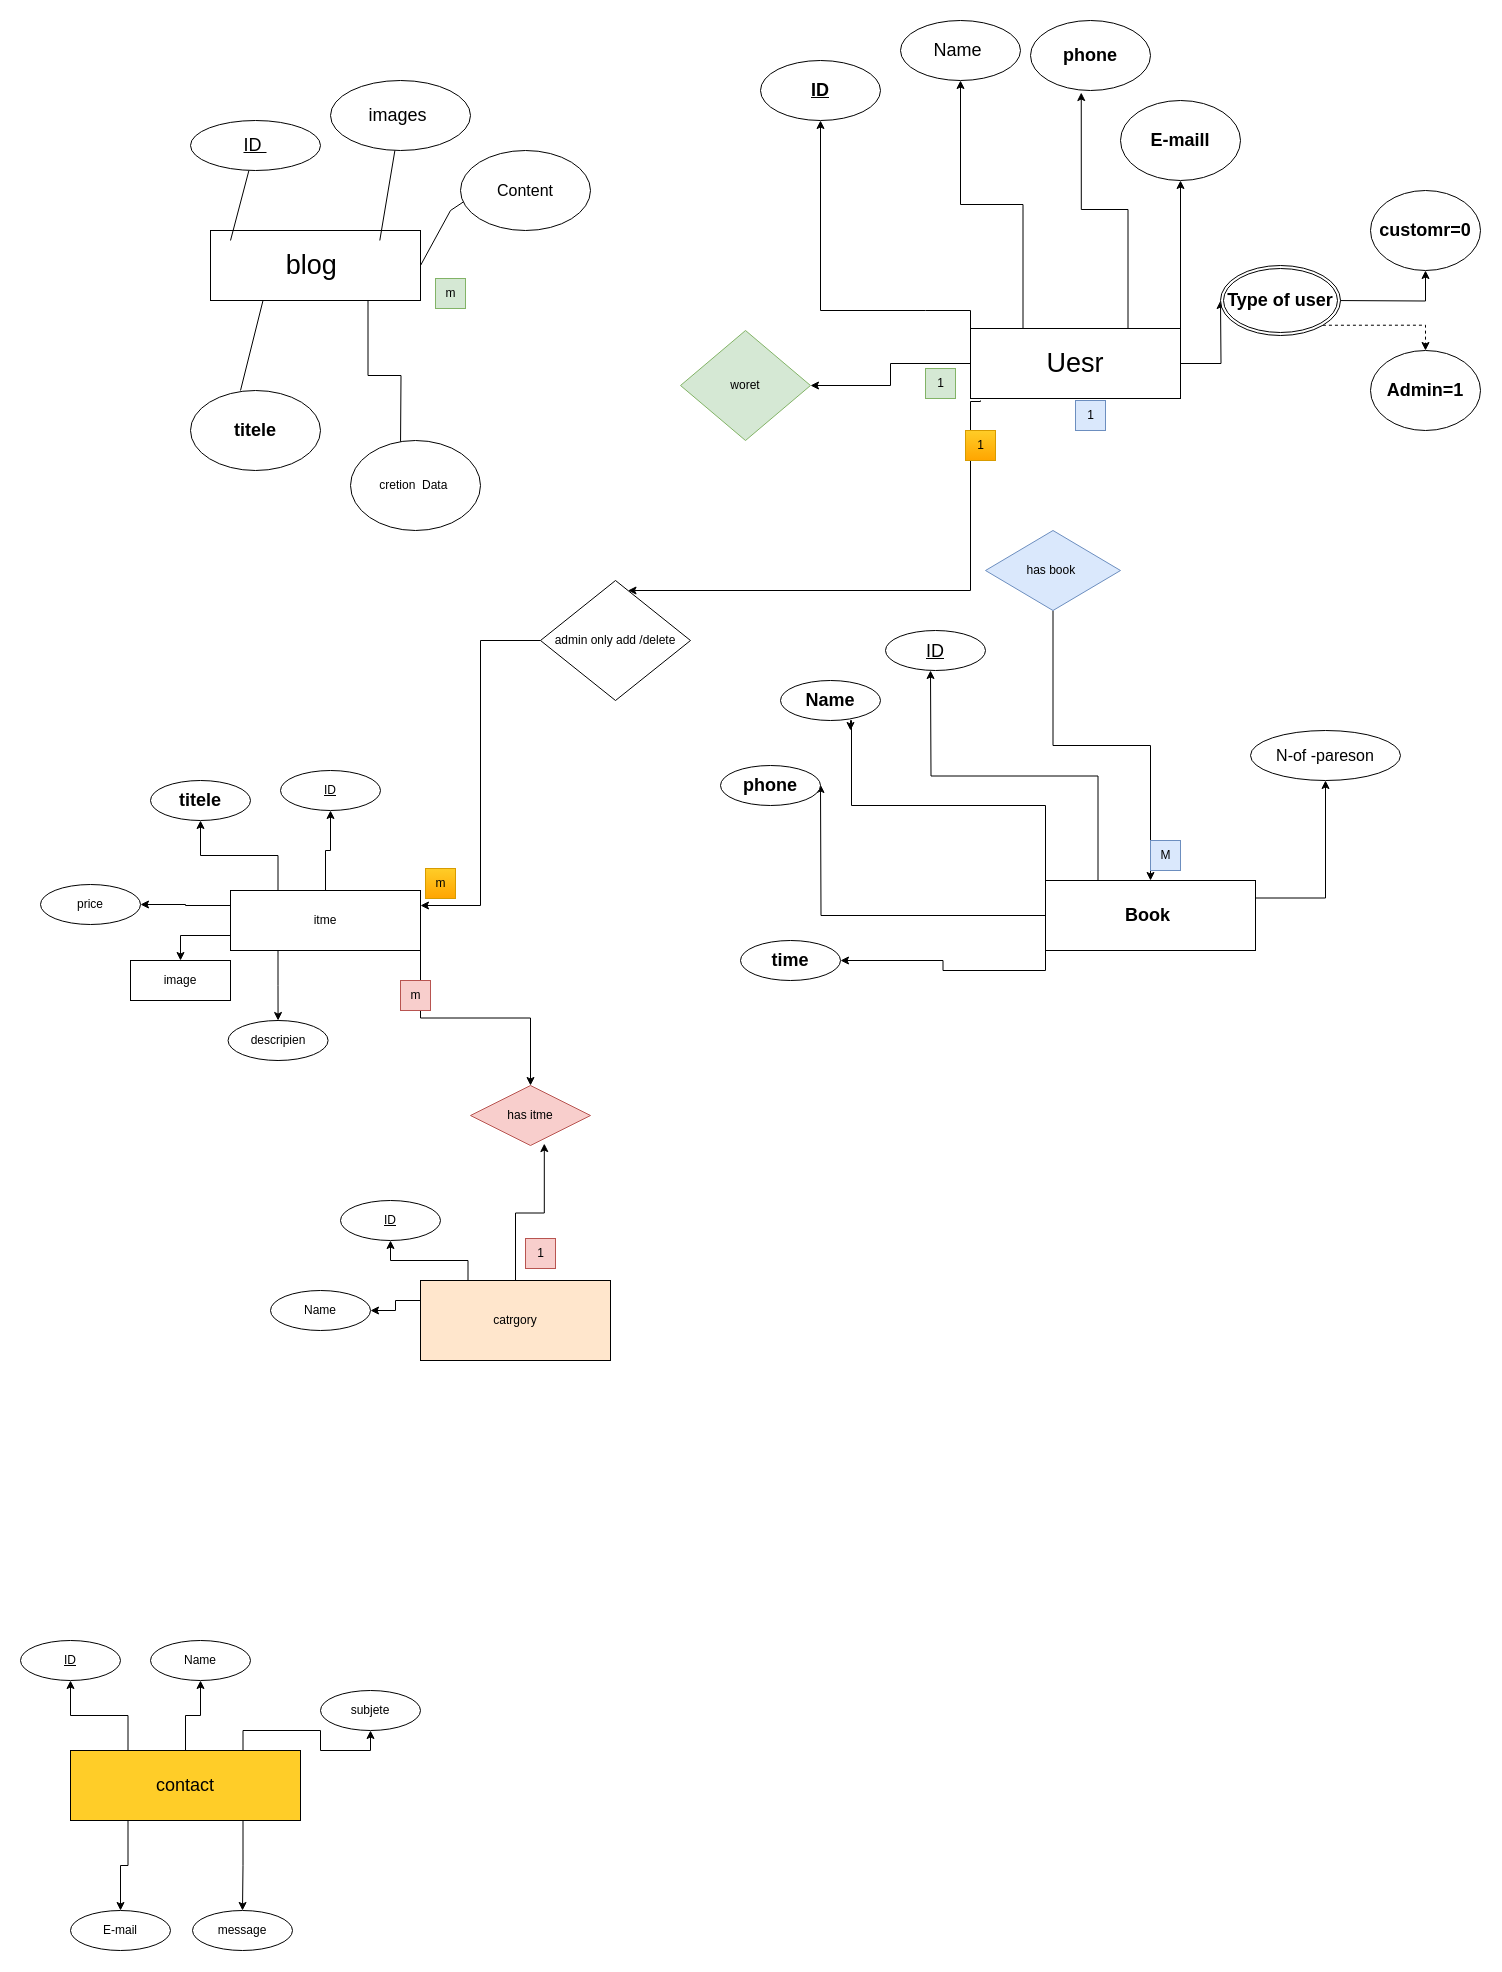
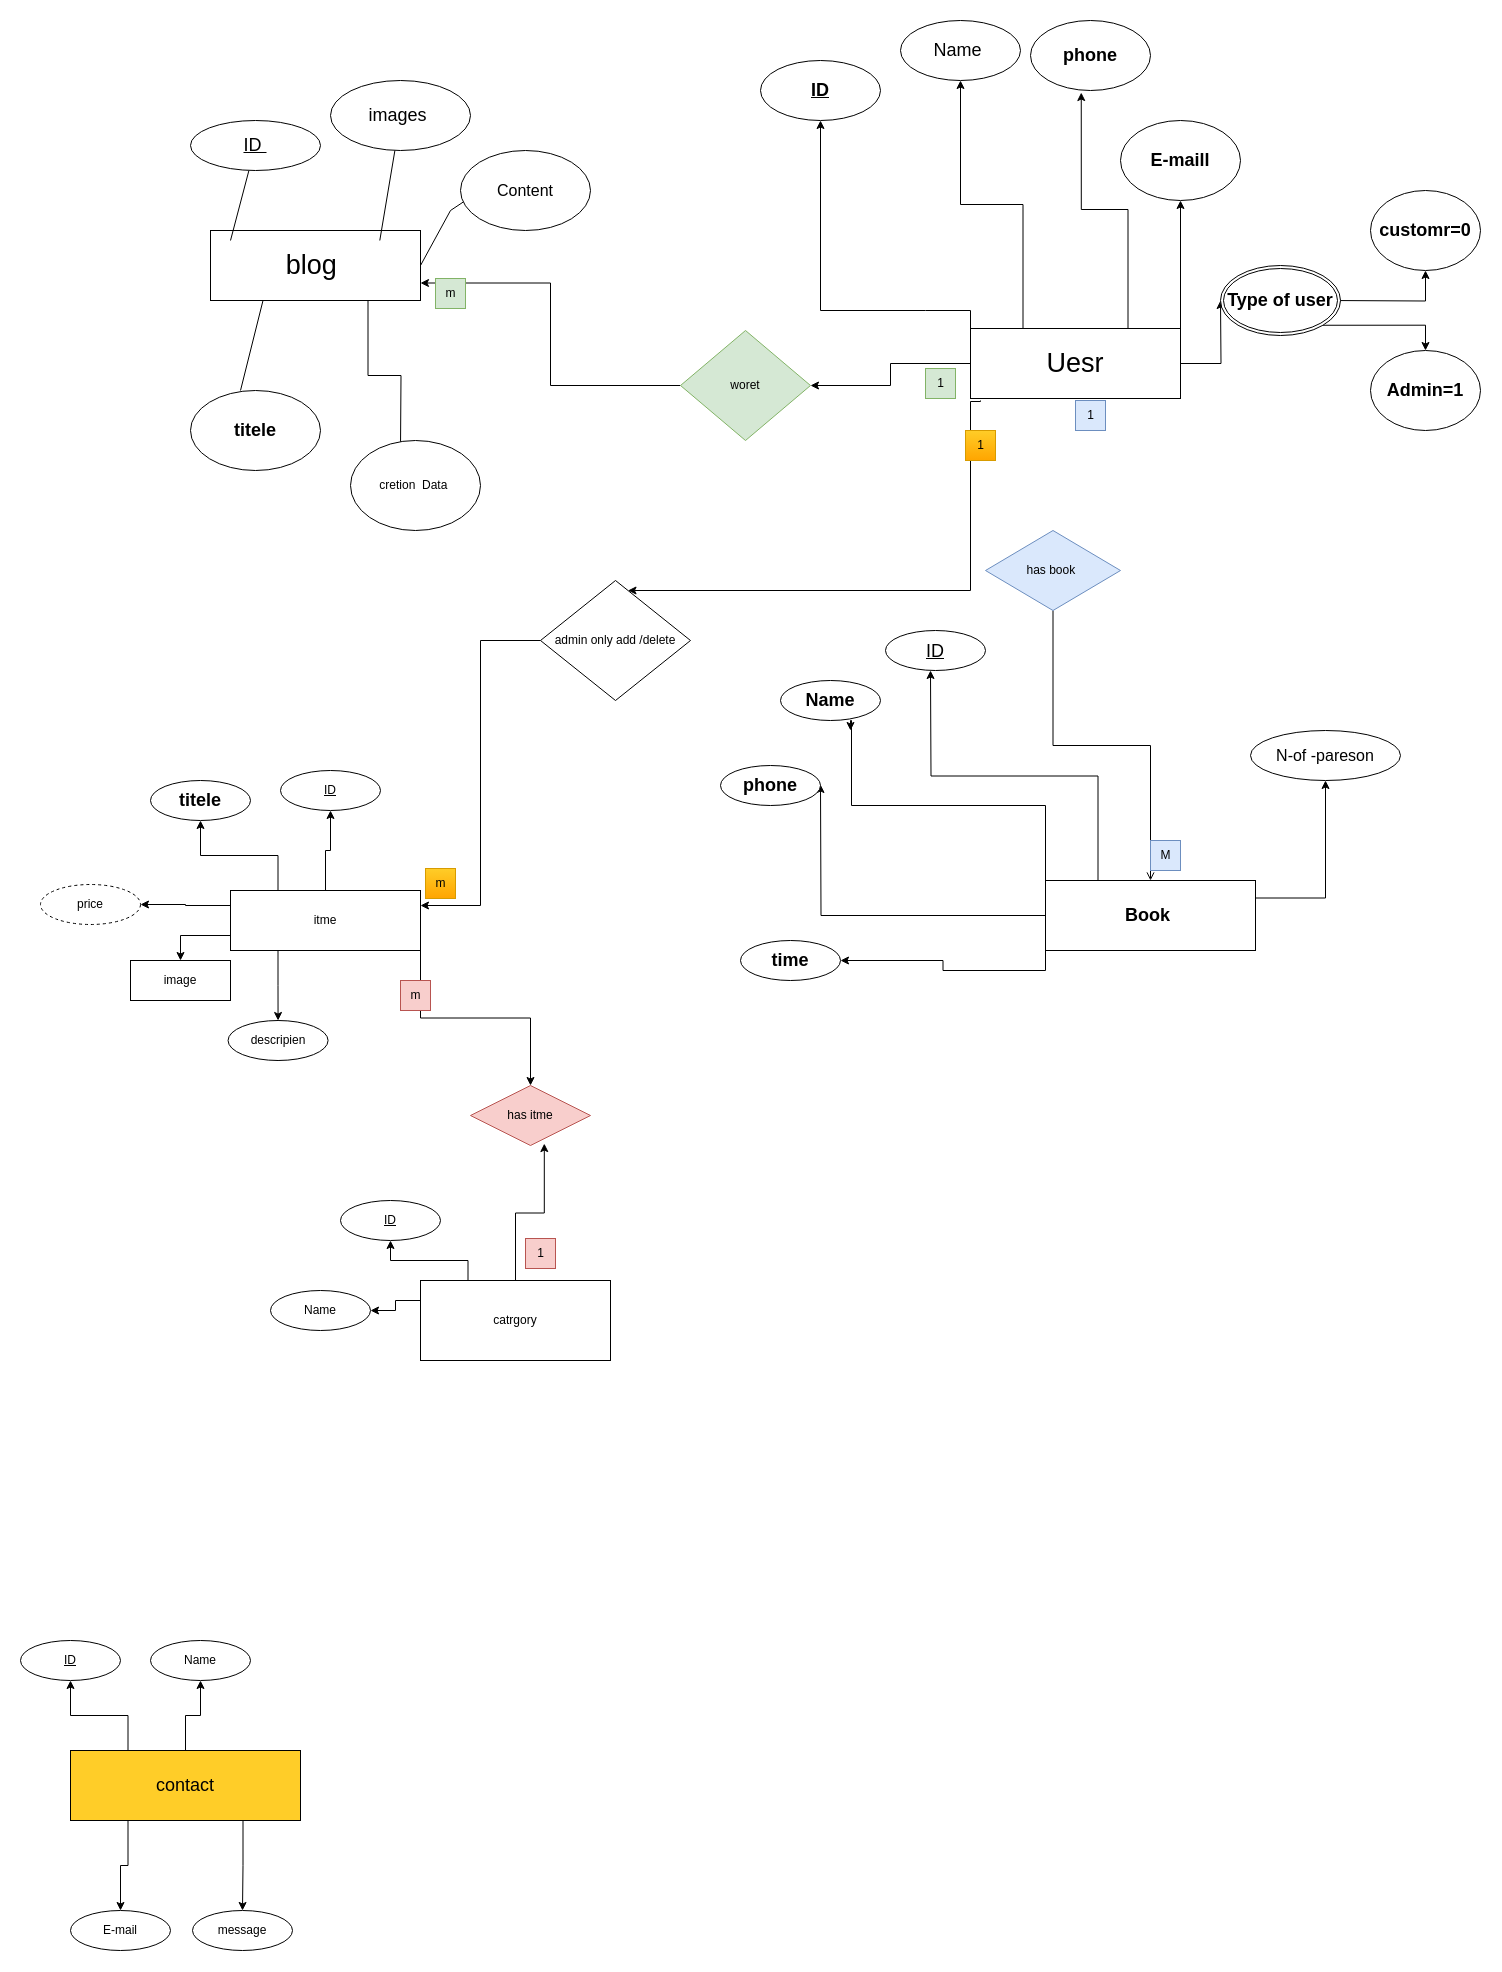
(1181, 141) -> (1181, 161)
(1383, 325) -> (1383, 325)
none -> (551, 356)
(1151, 872) -> (1151, 874)
(91, 905) -> (91, 905)
(516, 1321) -> (516, 1321)
(371, 1711) -> none
(313, 1731) -> none
